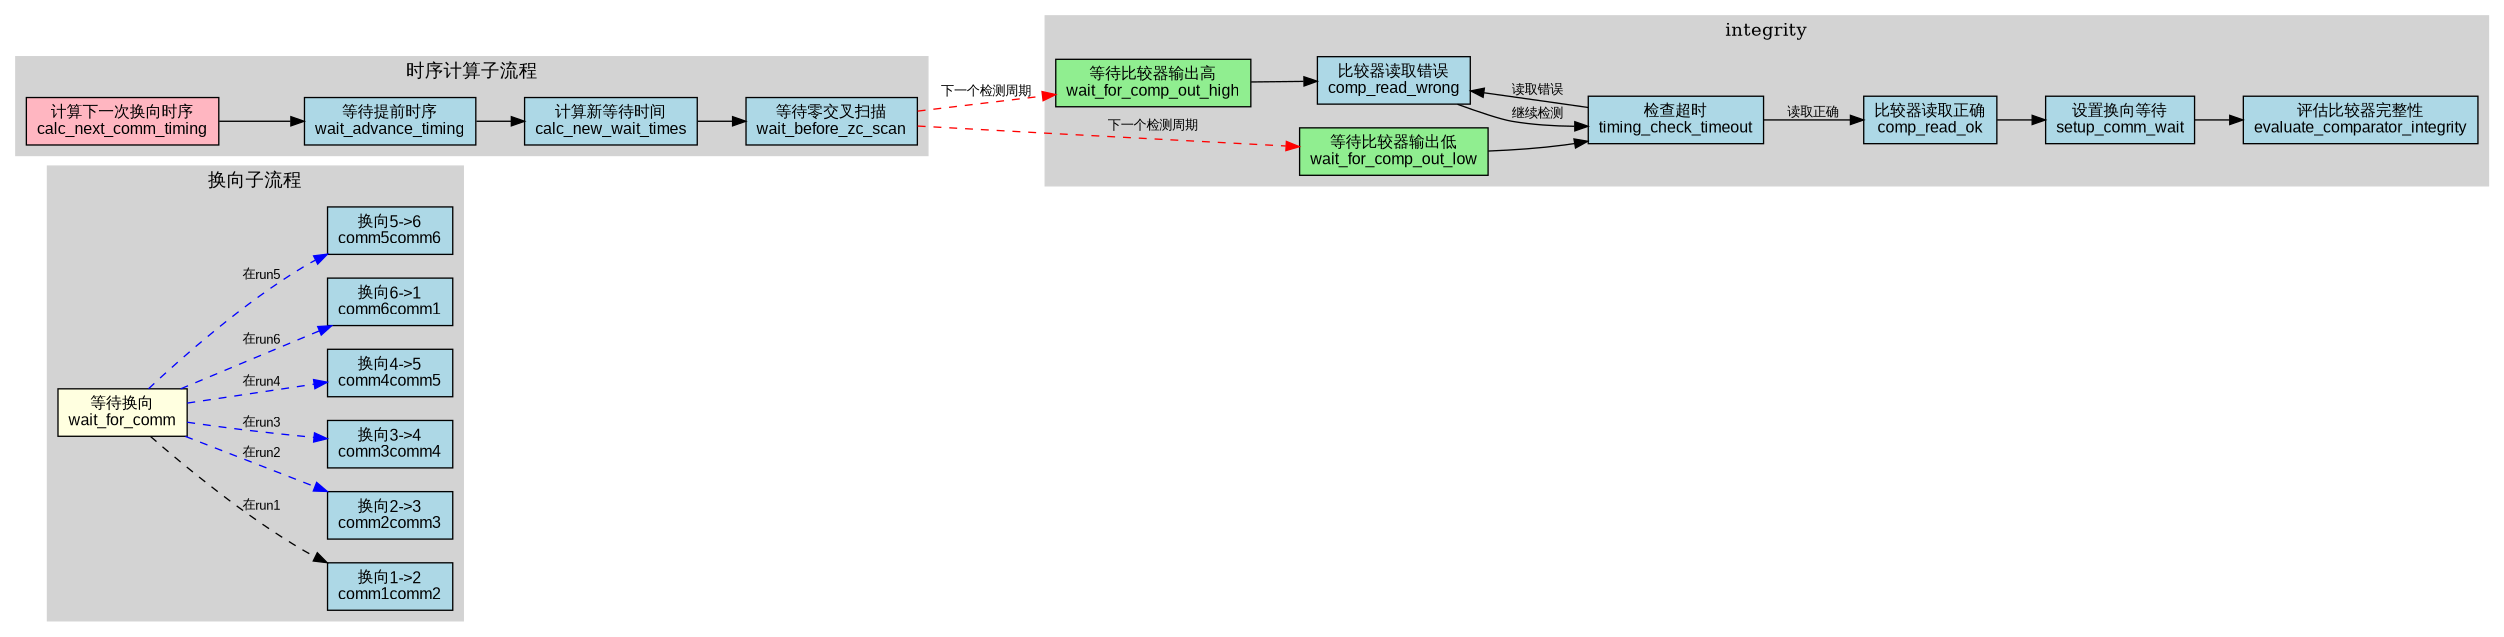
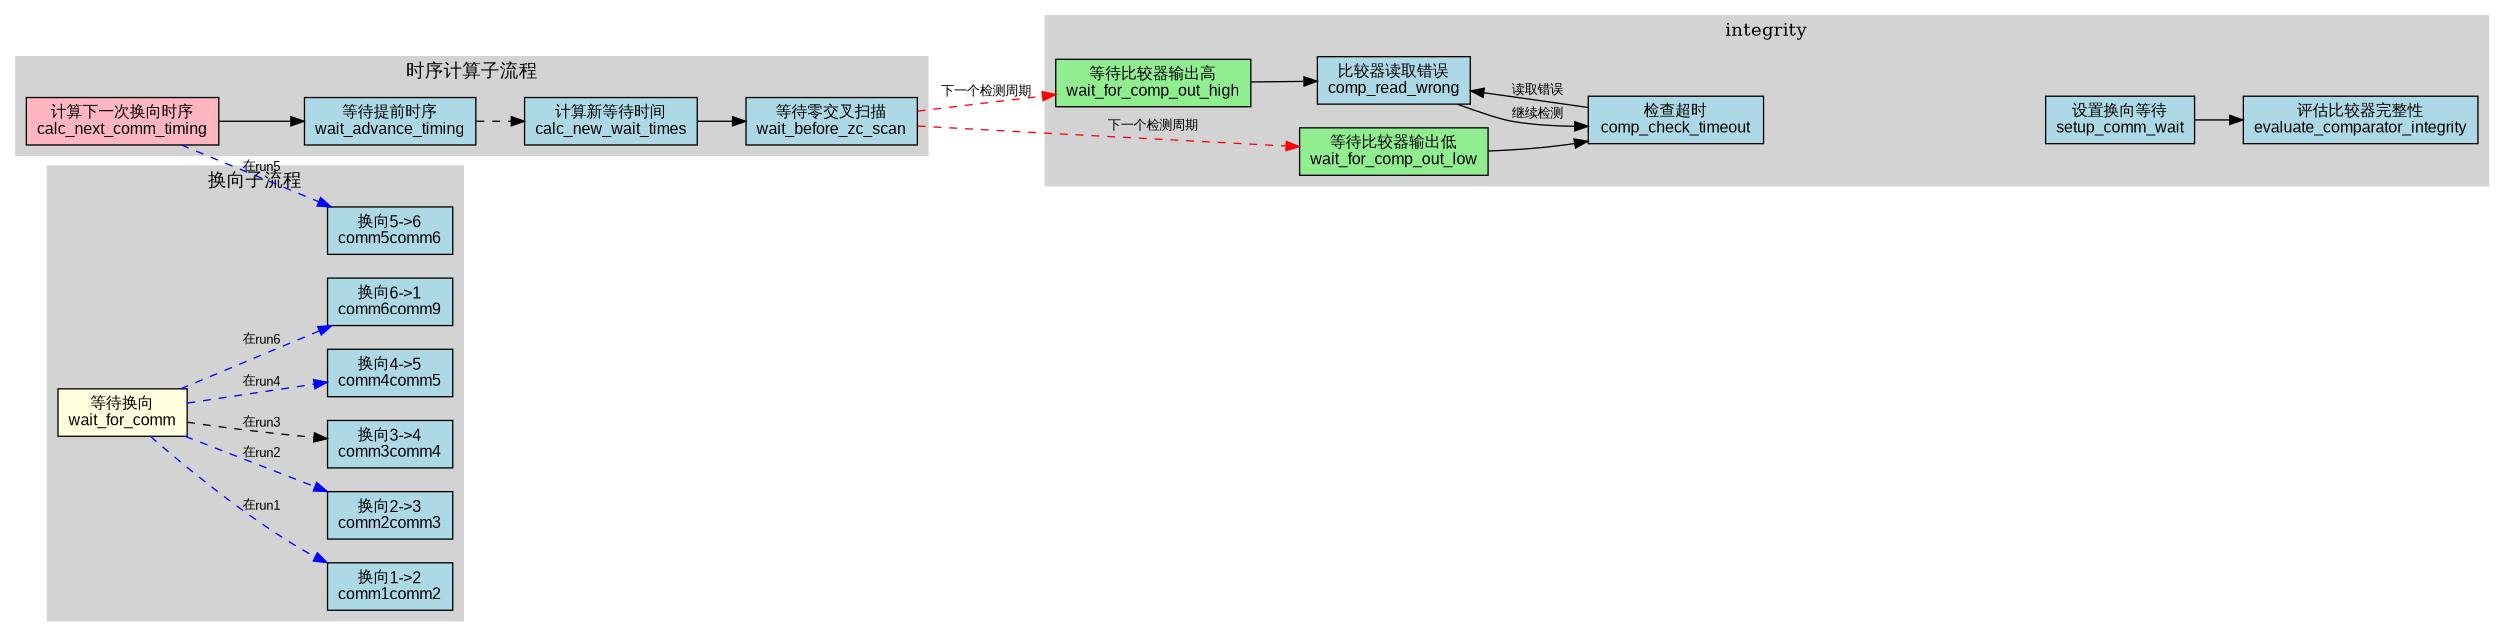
(1676, 120) -> (1676, 120)
(1930, 120) -> none
(494, 121) -> (494, 121)
(390, 302) -> (390, 302)
(228, 320) -> (253, 175)
(251, 431) -> (251, 431)
(230, 501) -> (230, 501)
